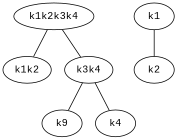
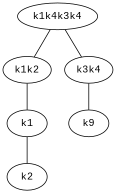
(54, 16) -> (58, 16)
none -> (27, 97)
(116, 123) -> none
